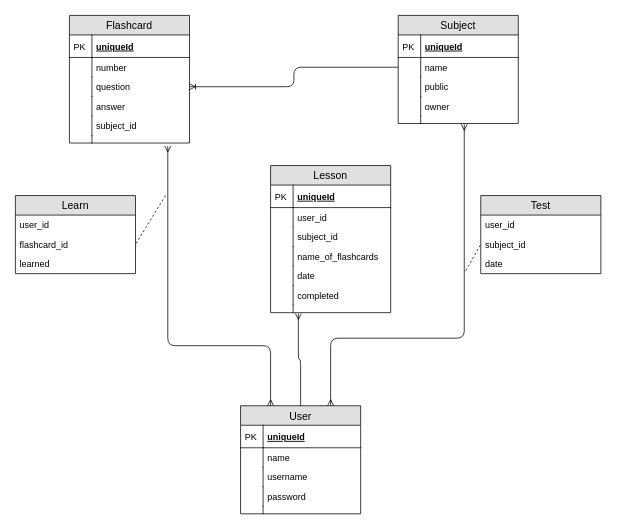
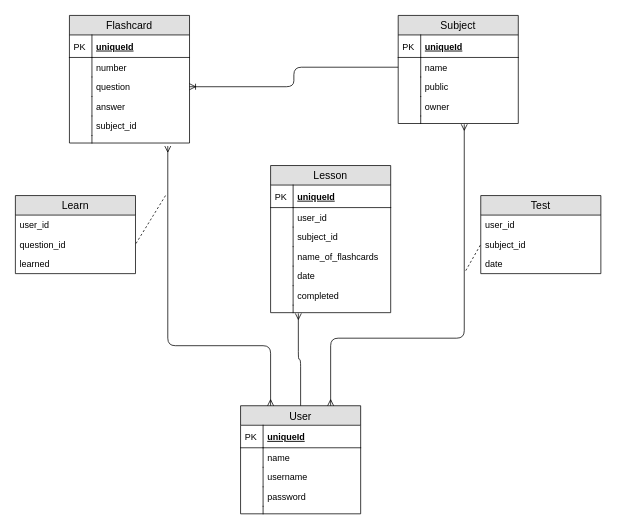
(47, 245) -> (45, 245)
